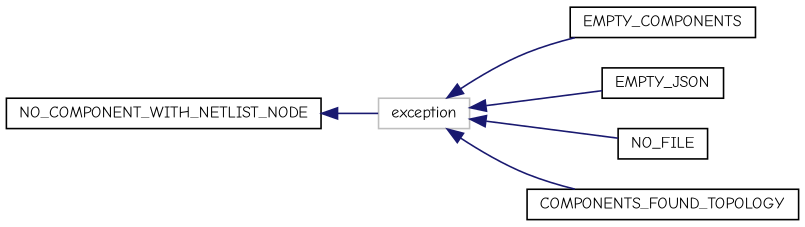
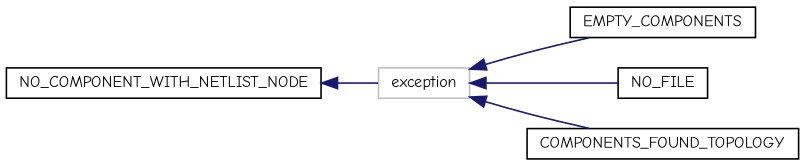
(663, 83) -> none
